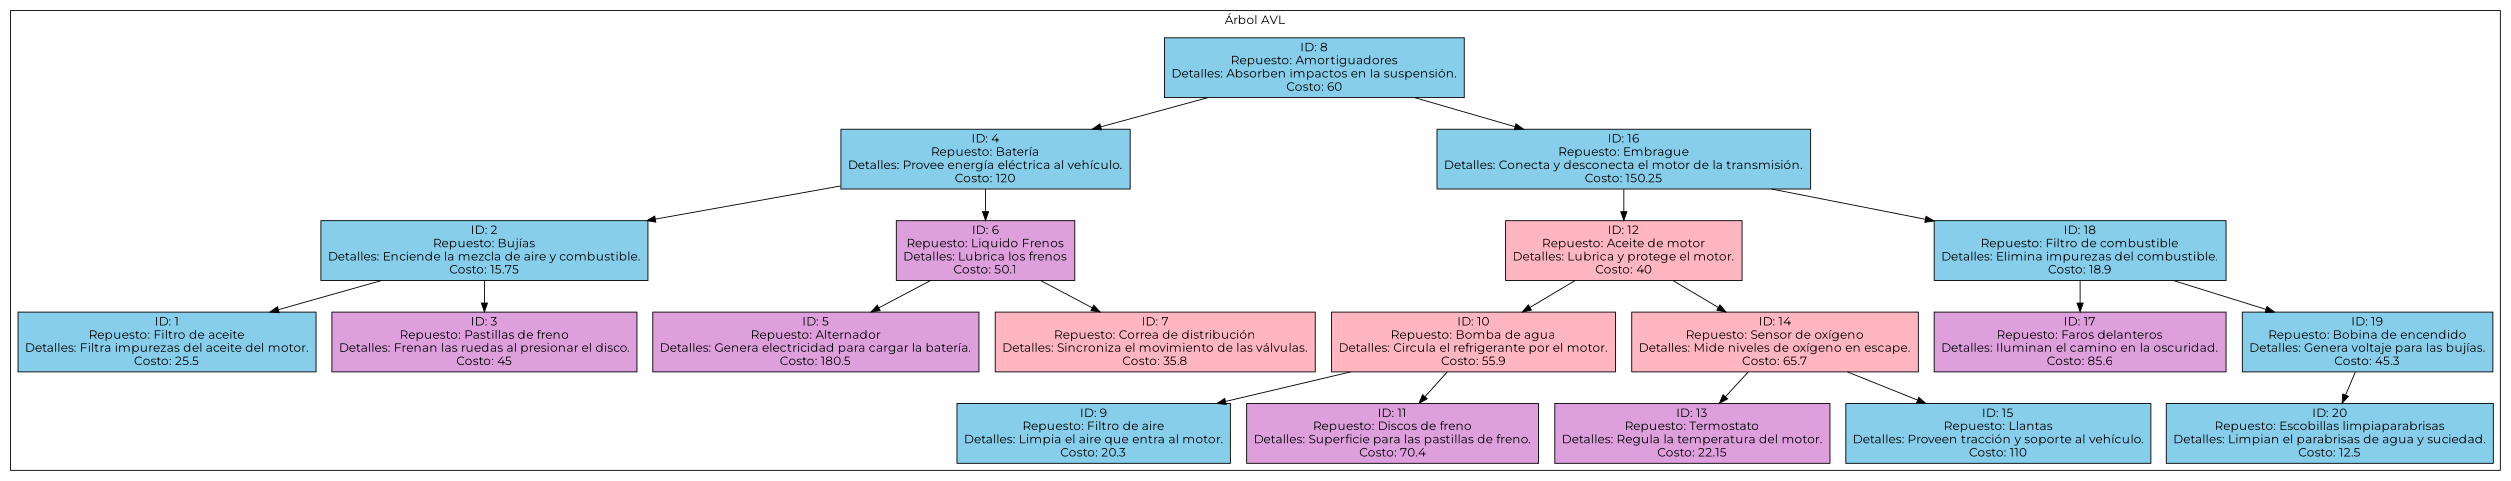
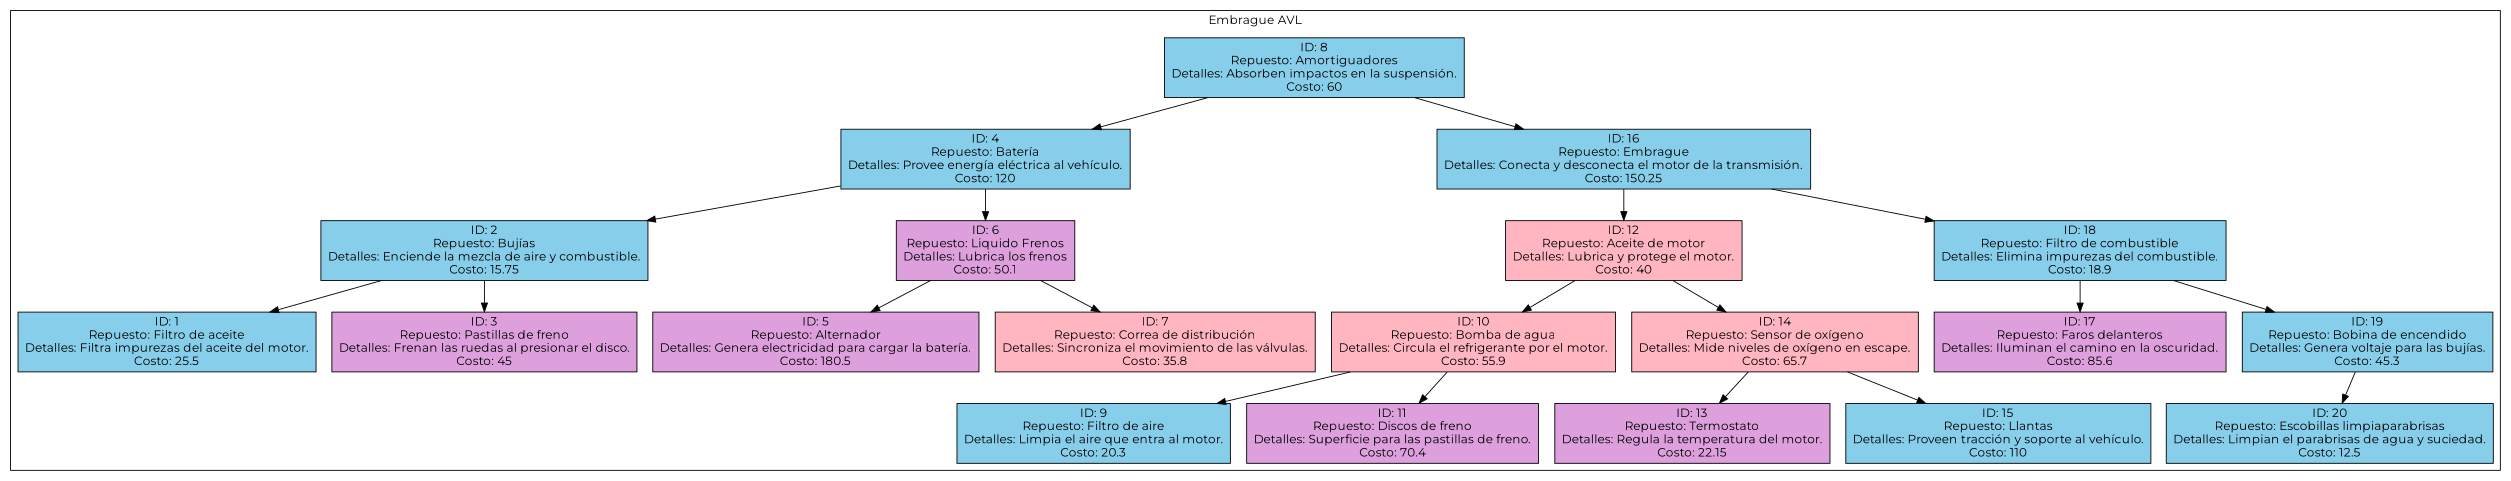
(1255, 21) -> (1255, 21)
